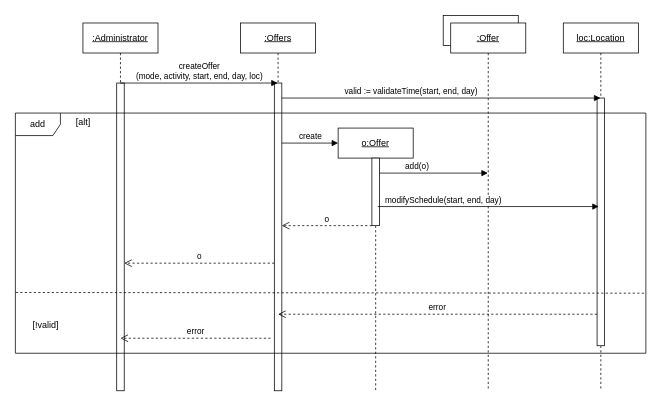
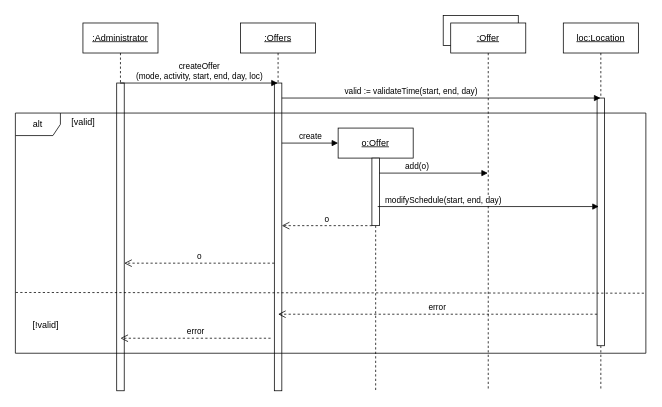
(83, 123) -> (83, 123)
(38, 124) -> (38, 124)
